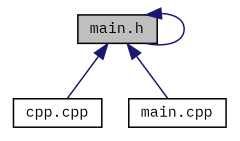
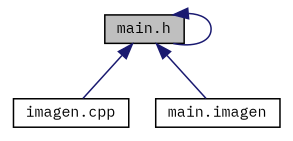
(58, 113) -> (71, 113)
(177, 113) -> (218, 113)
